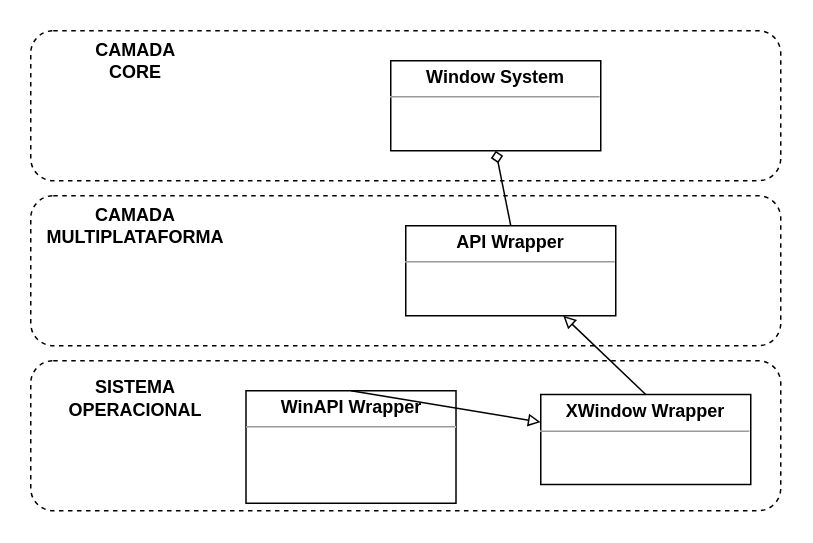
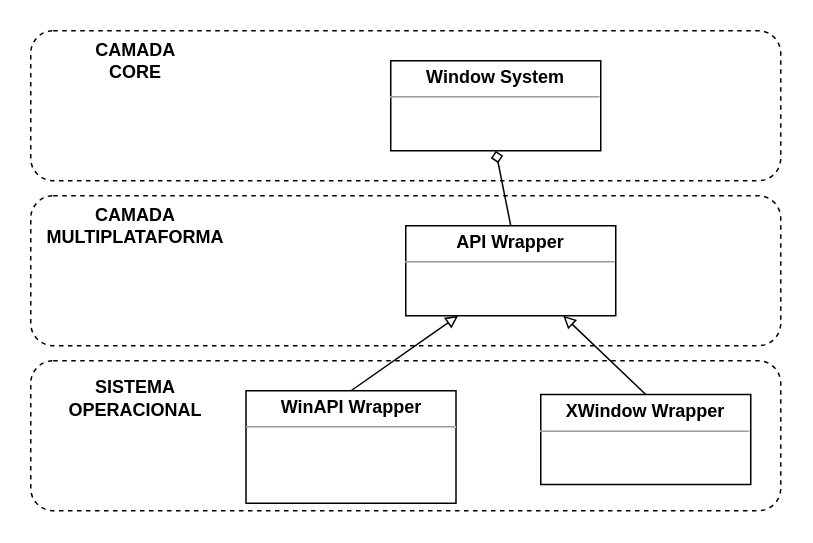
(440, 405) -> (400, 357)
